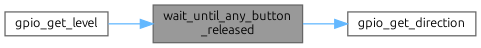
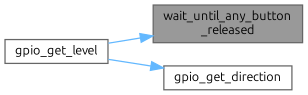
(319, 24) -> (130, 63)
